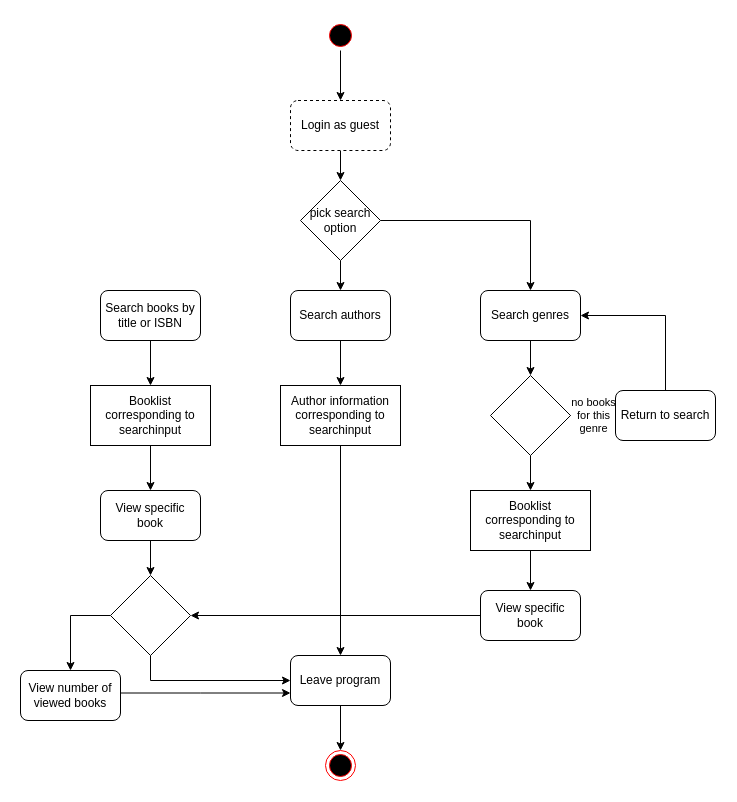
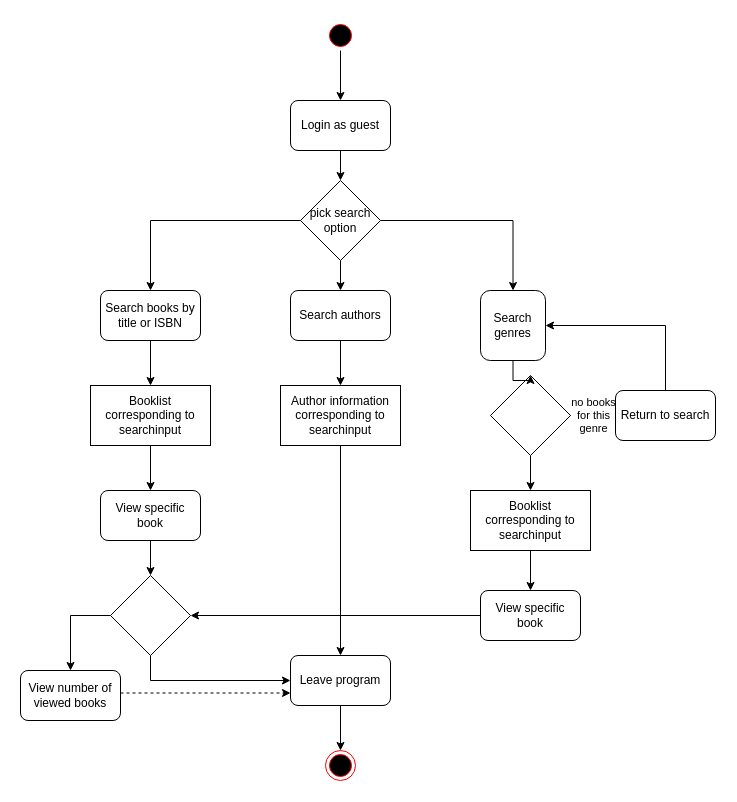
(341, 126) -> (341, 126)
none -> (195, 221)
(531, 316) -> (513, 326)
(202, 693) -> (202, 693)
